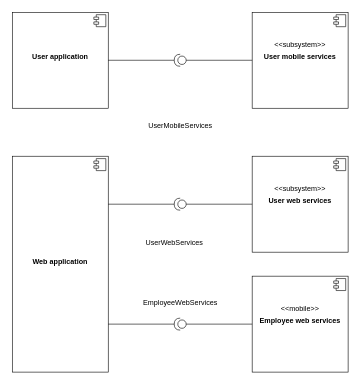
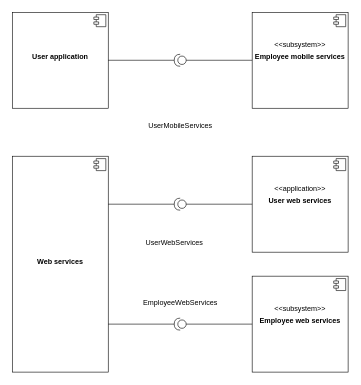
(300, 12) -> (300, 12)
(60, 156) -> (60, 156)
(300, 156) -> (300, 156)
(300, 276) -> (300, 276)
